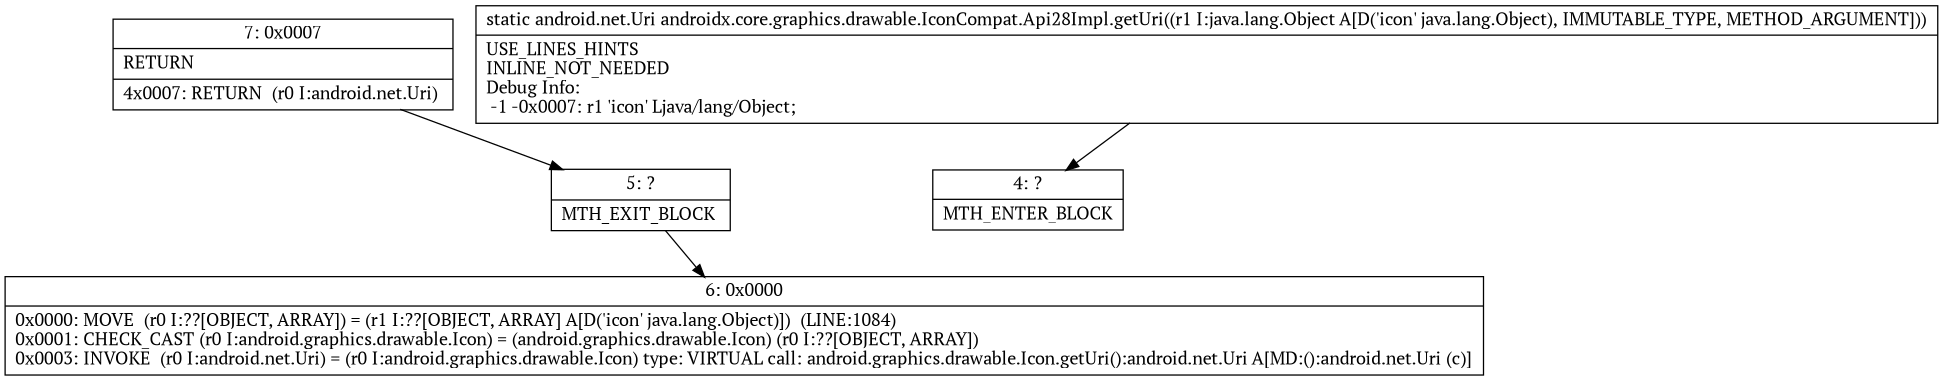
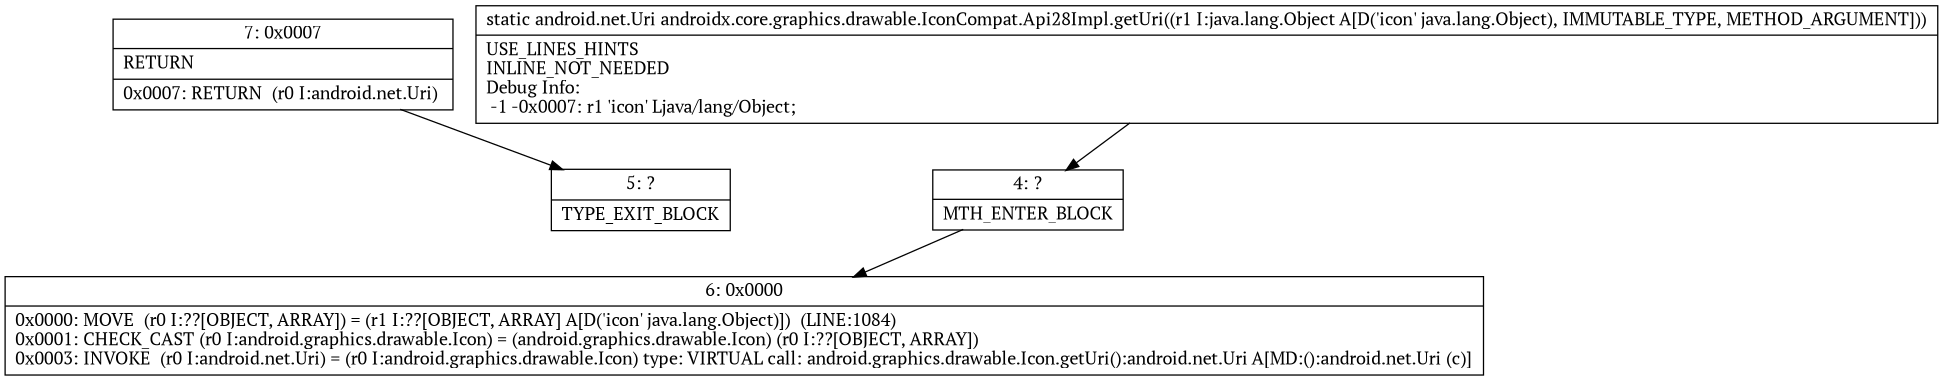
(283, 94) -> (283, 94)
(639, 215) -> (641, 215)
(681, 249) -> (914, 251)
